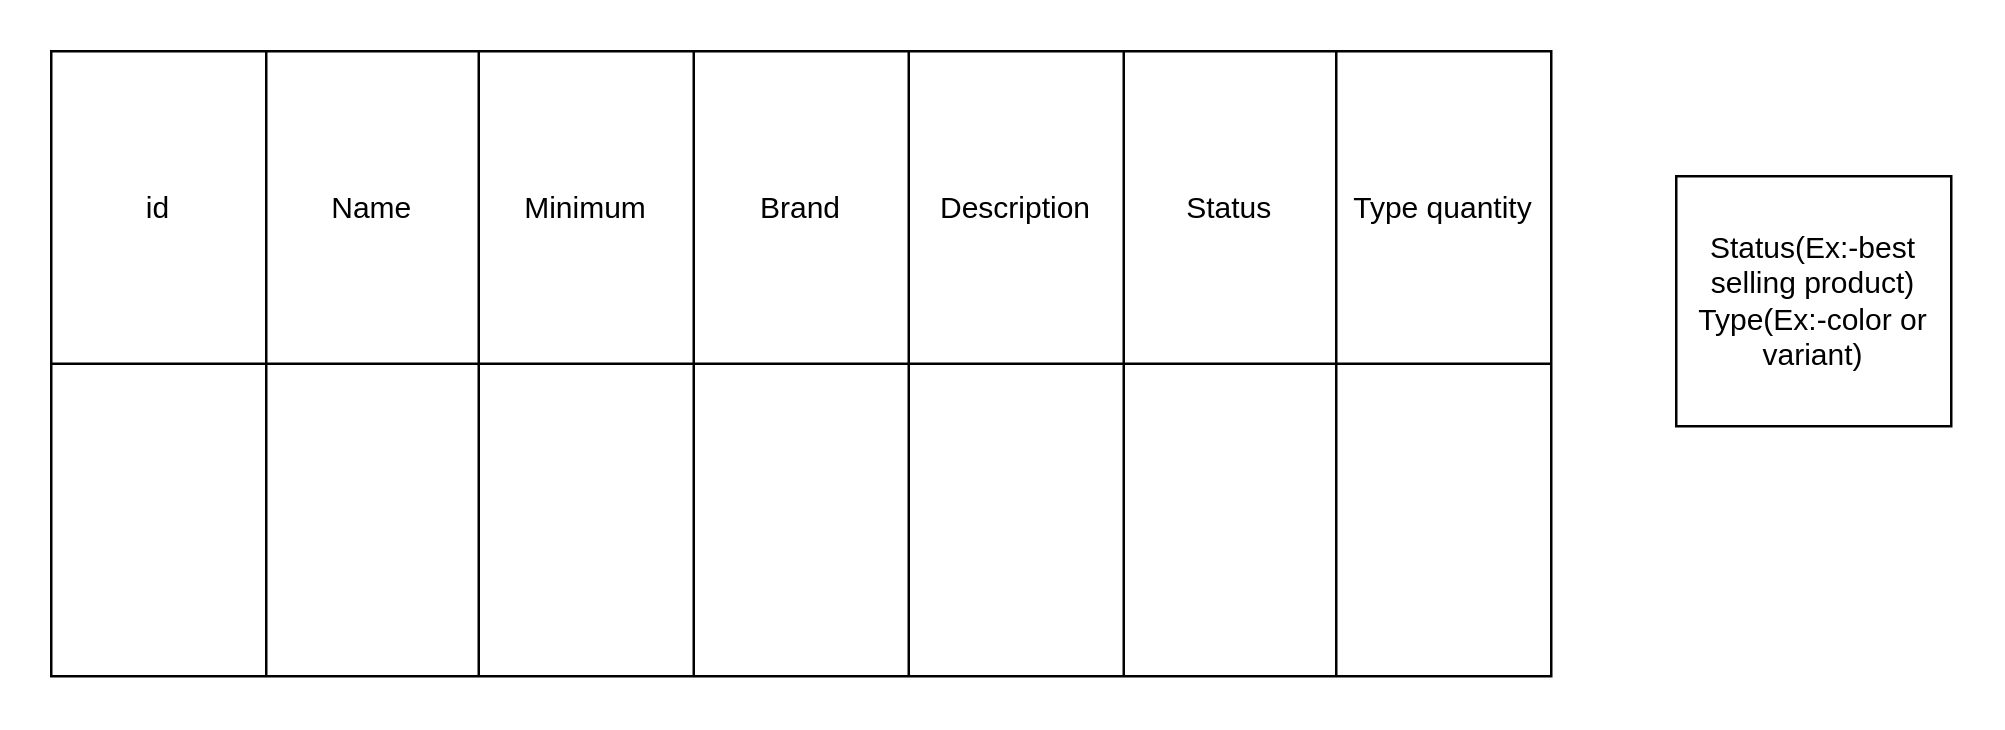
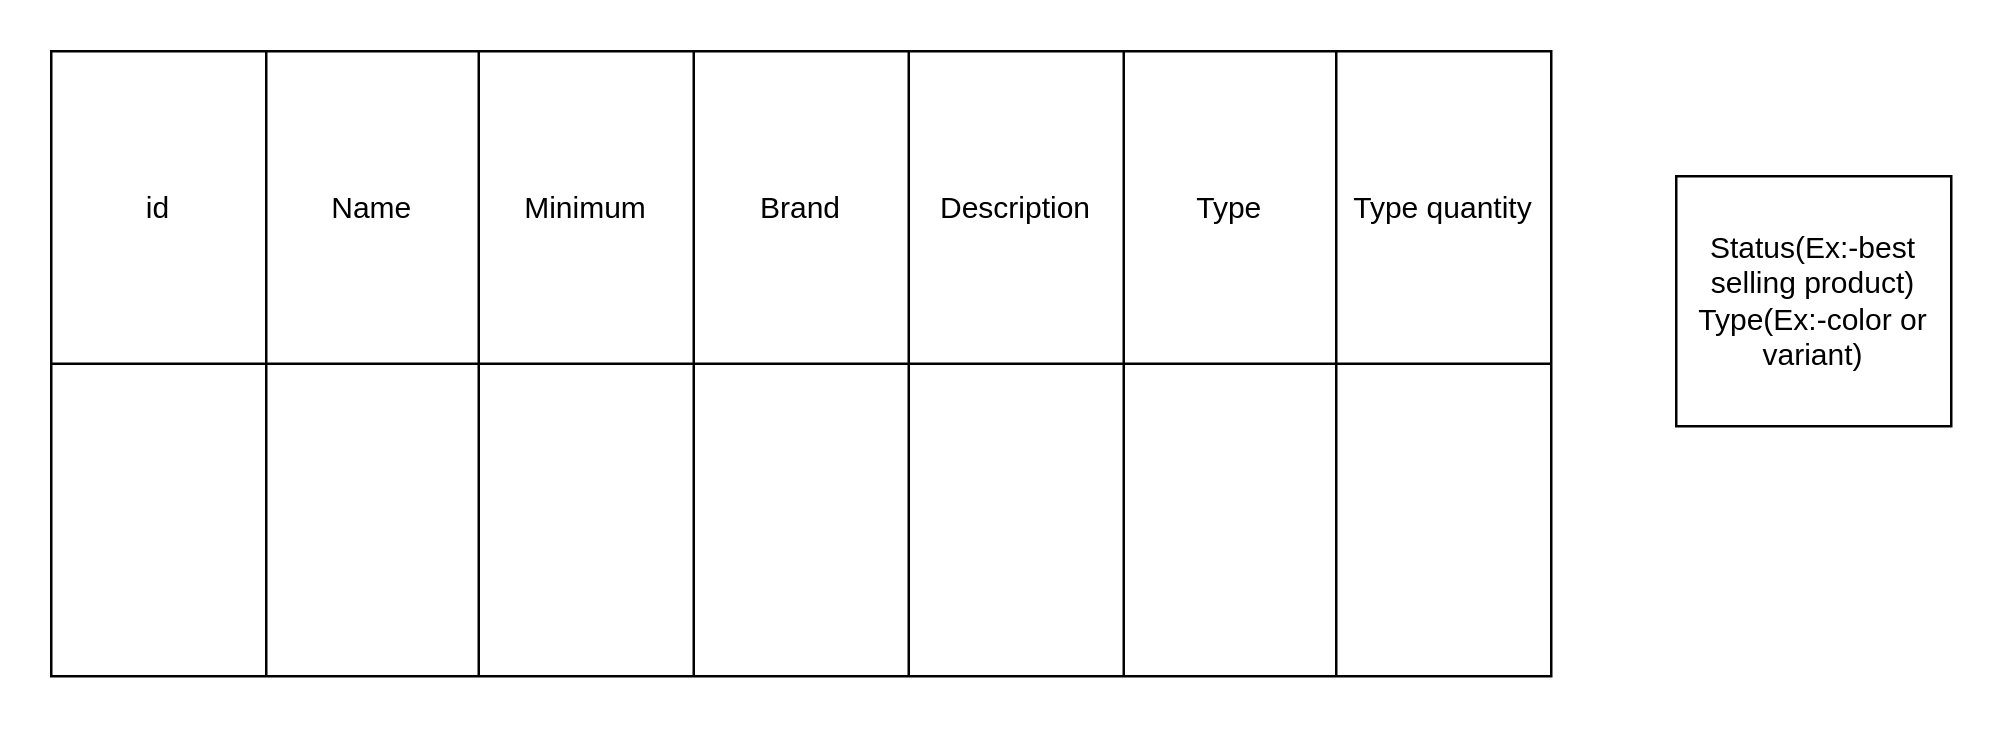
(1230, 209) -> (1230, 209)
